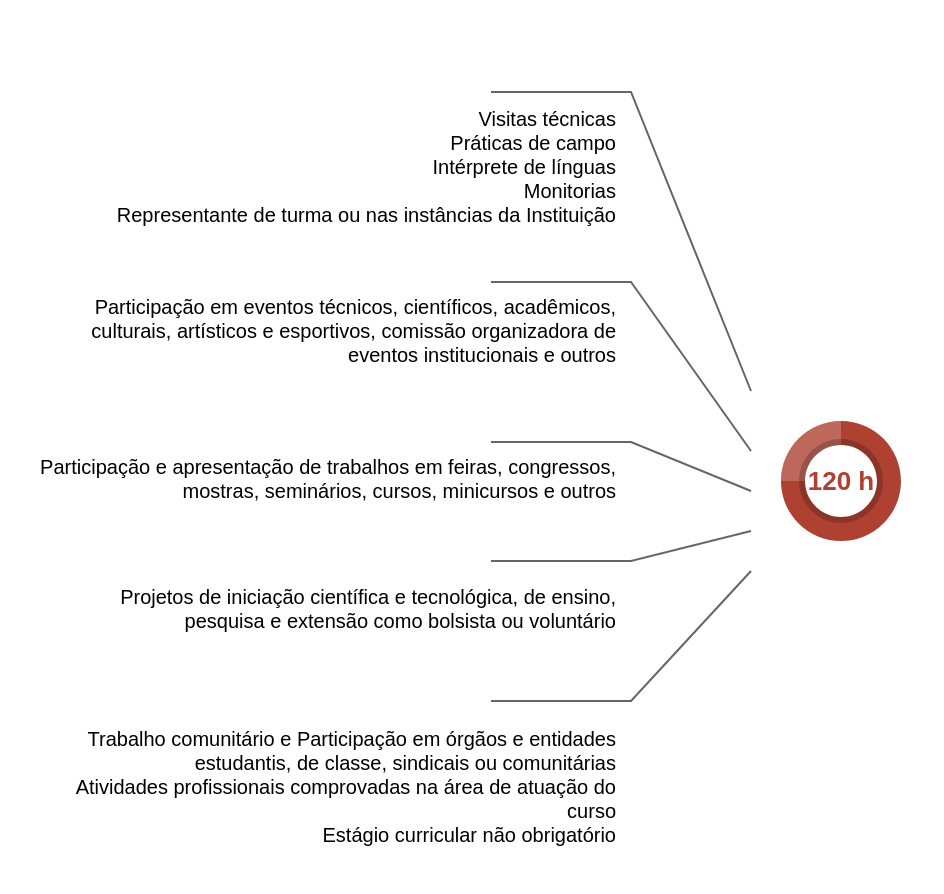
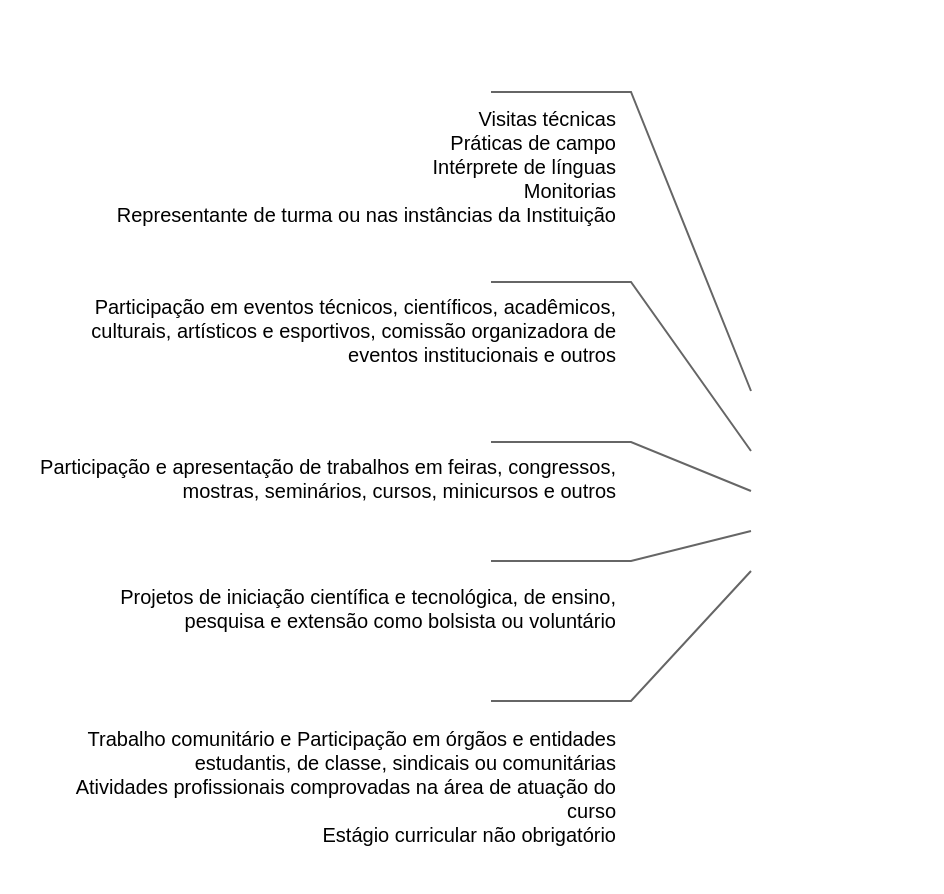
(841, 481) -> none
